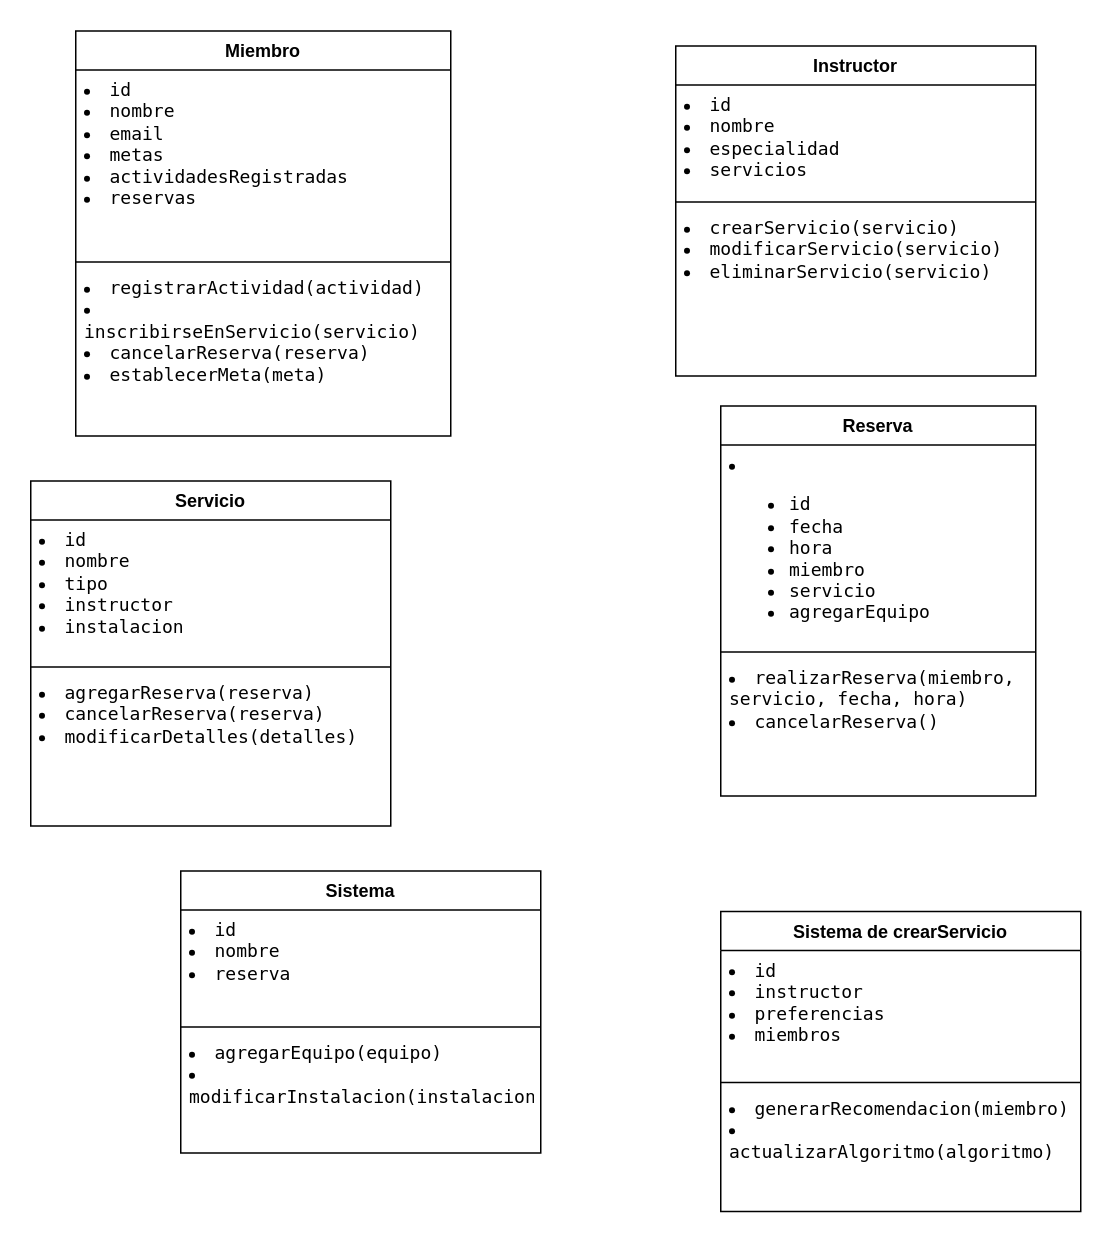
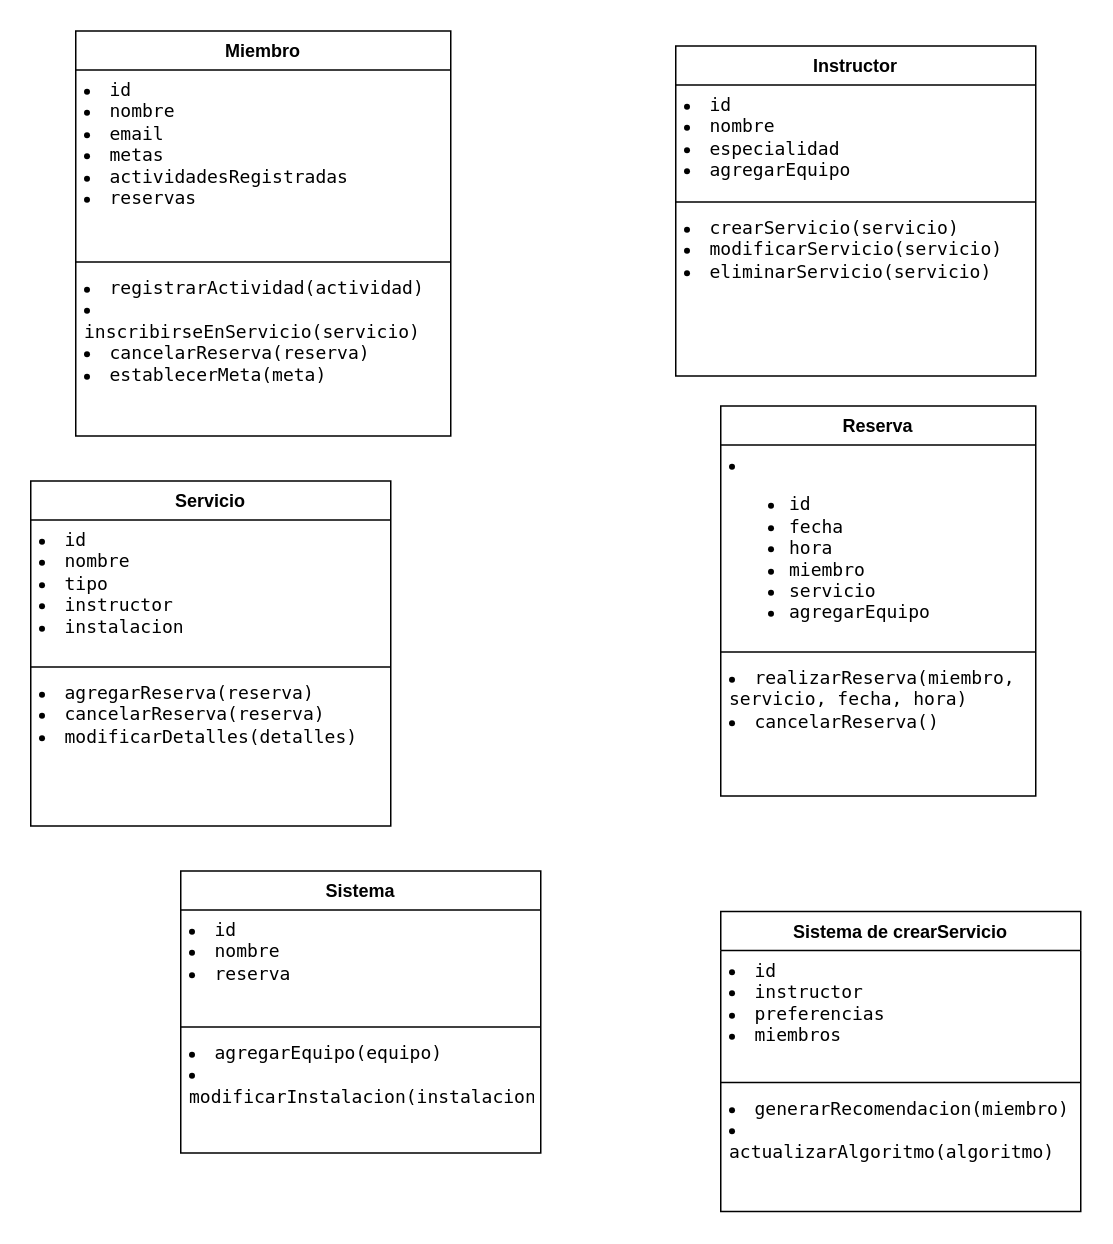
(738, 138) -> (748, 138)
